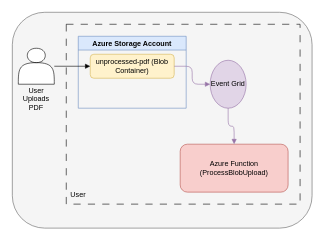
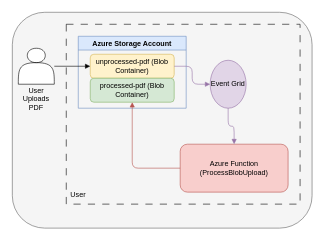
none -> (132, 90)
none -> (132, 162)
